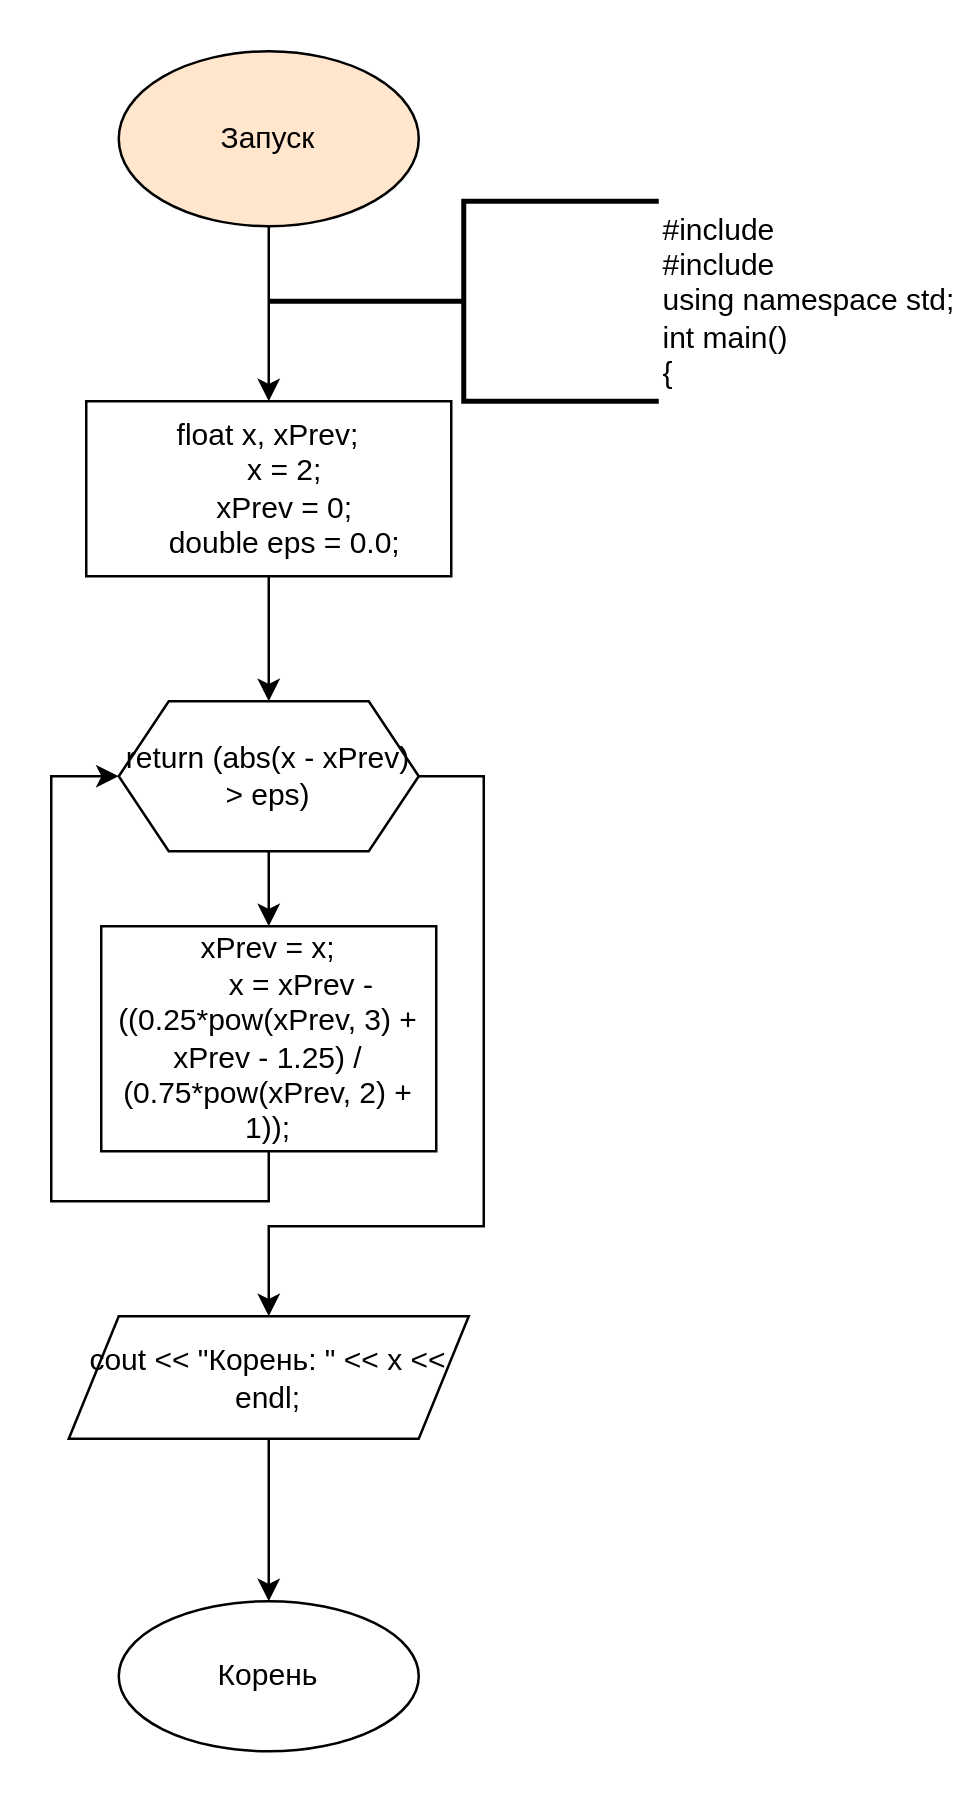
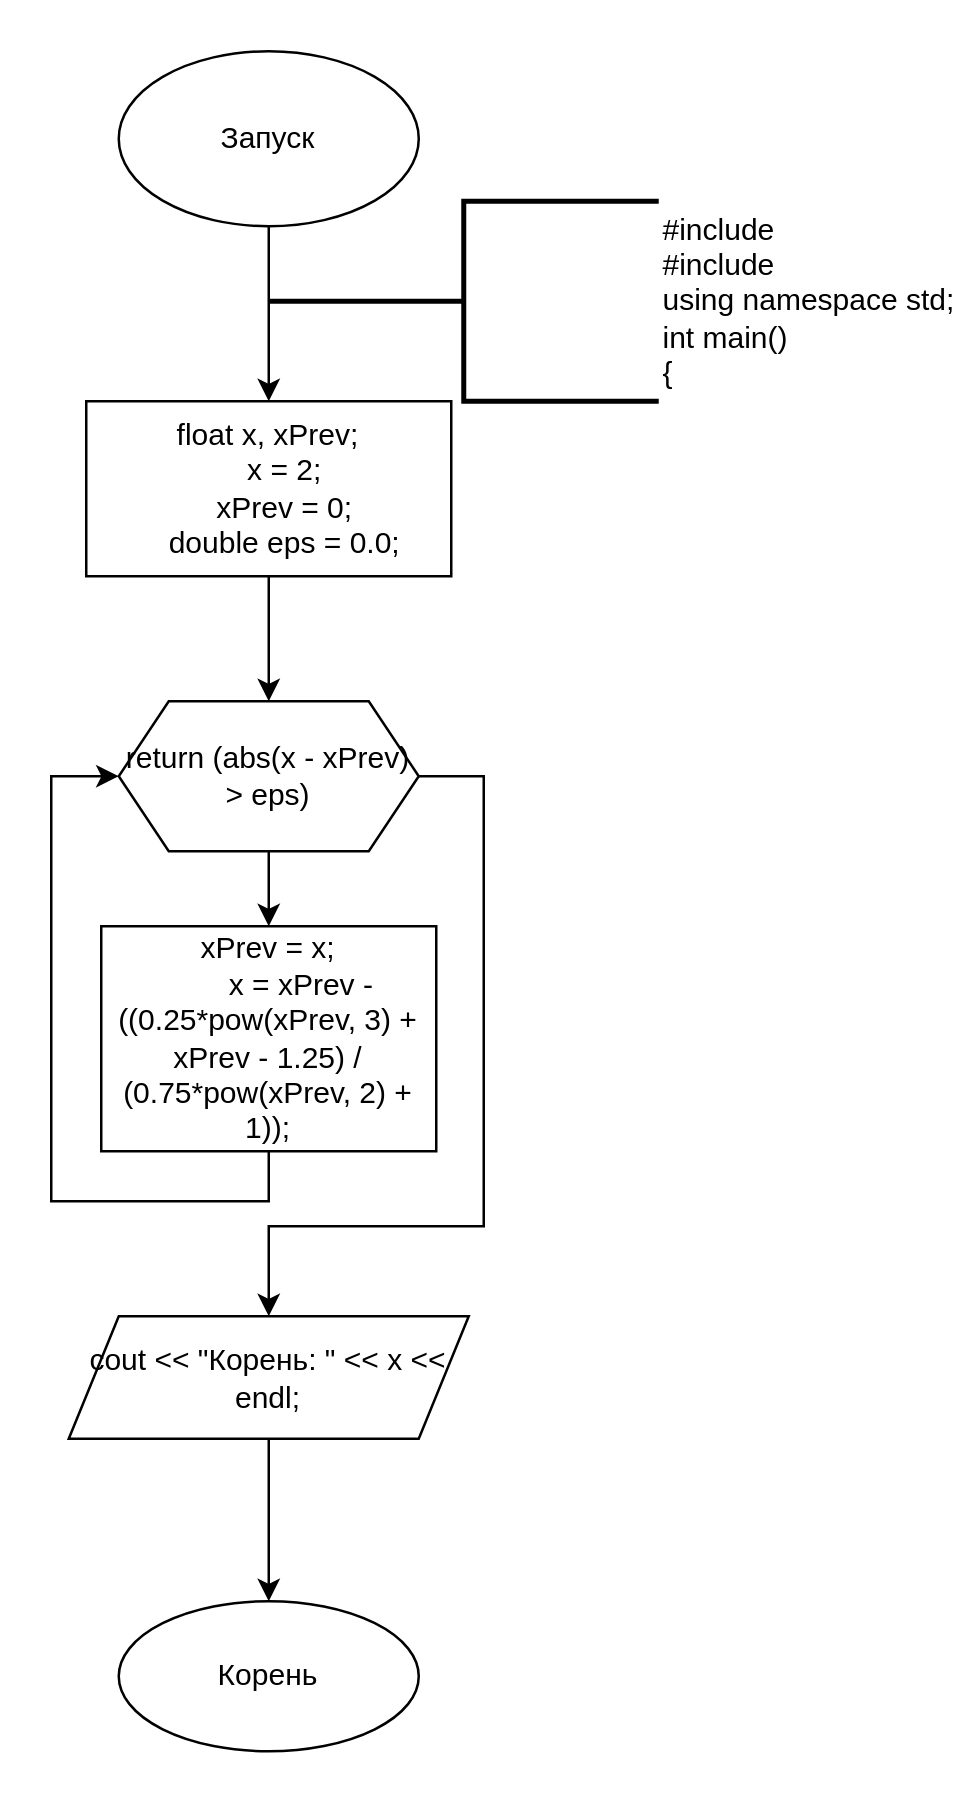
(269, 139) -> (269, 139)
